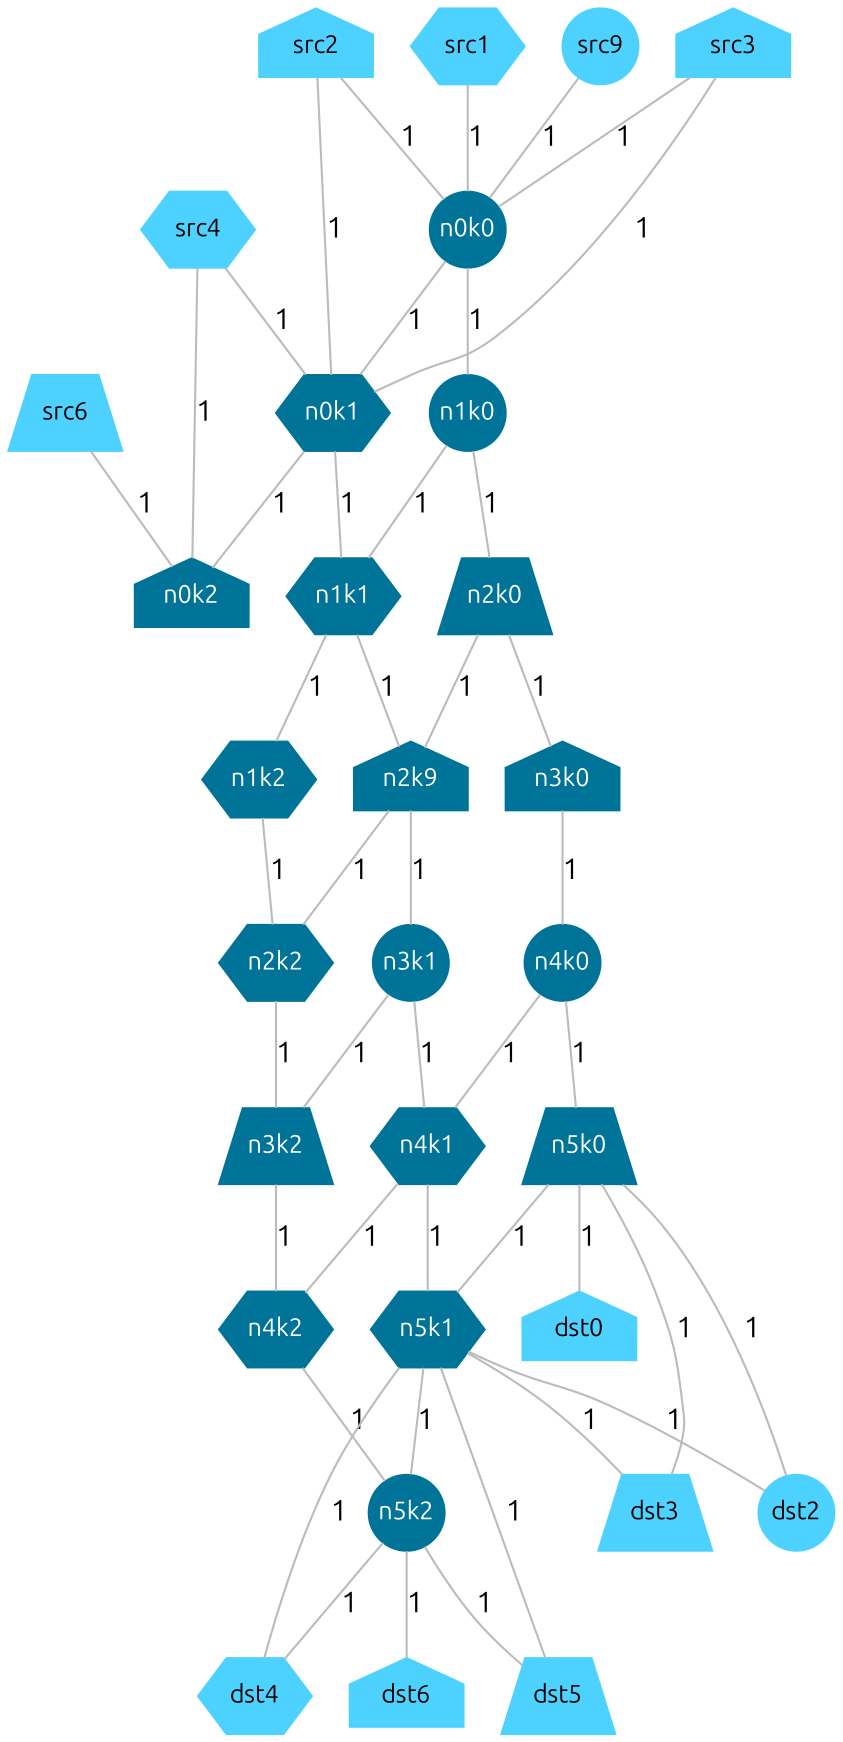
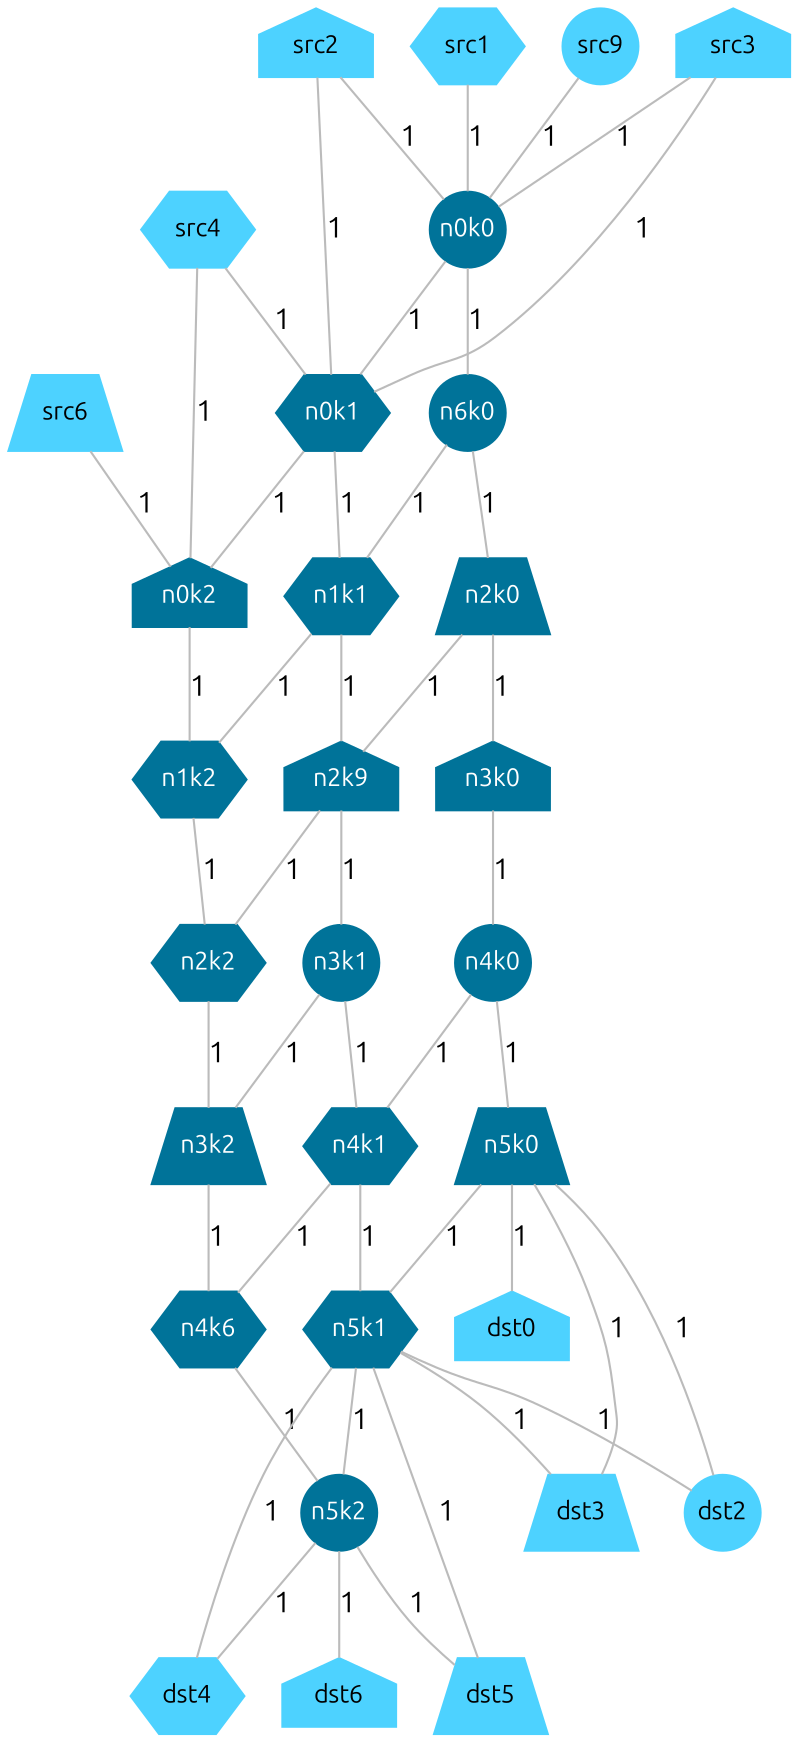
(468, 413) -> (468, 413)
none -> (190, 684)
(276, 1329) -> (209, 1329)
